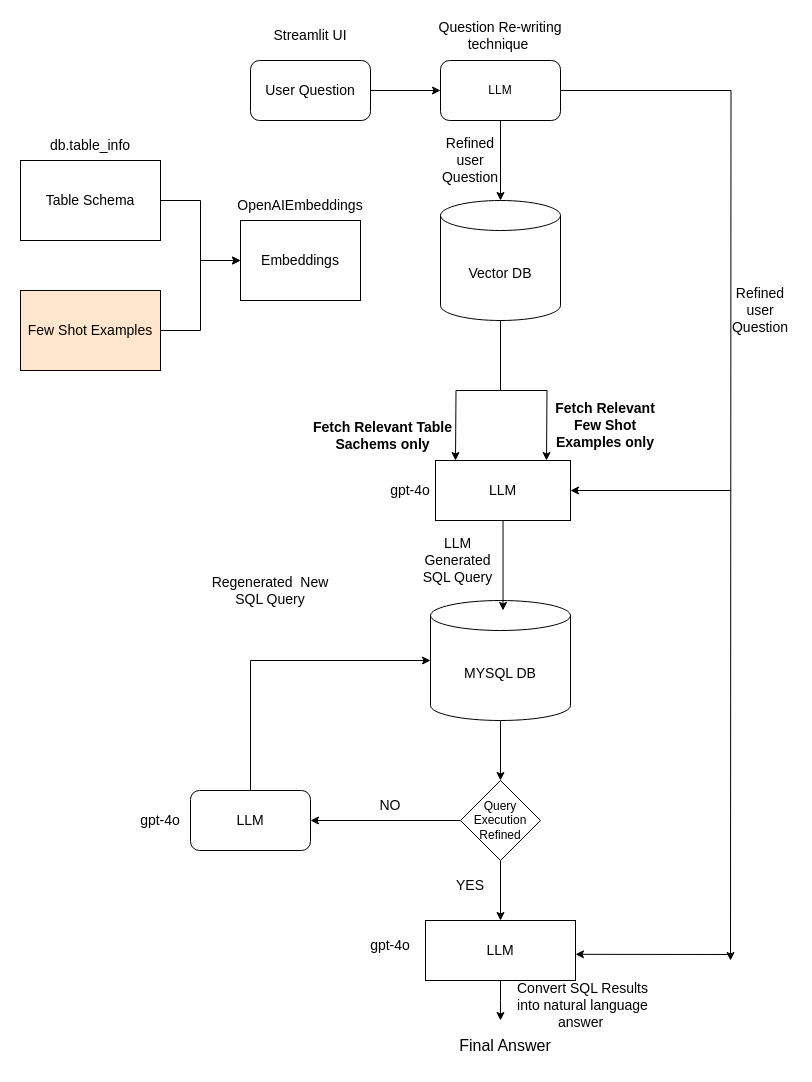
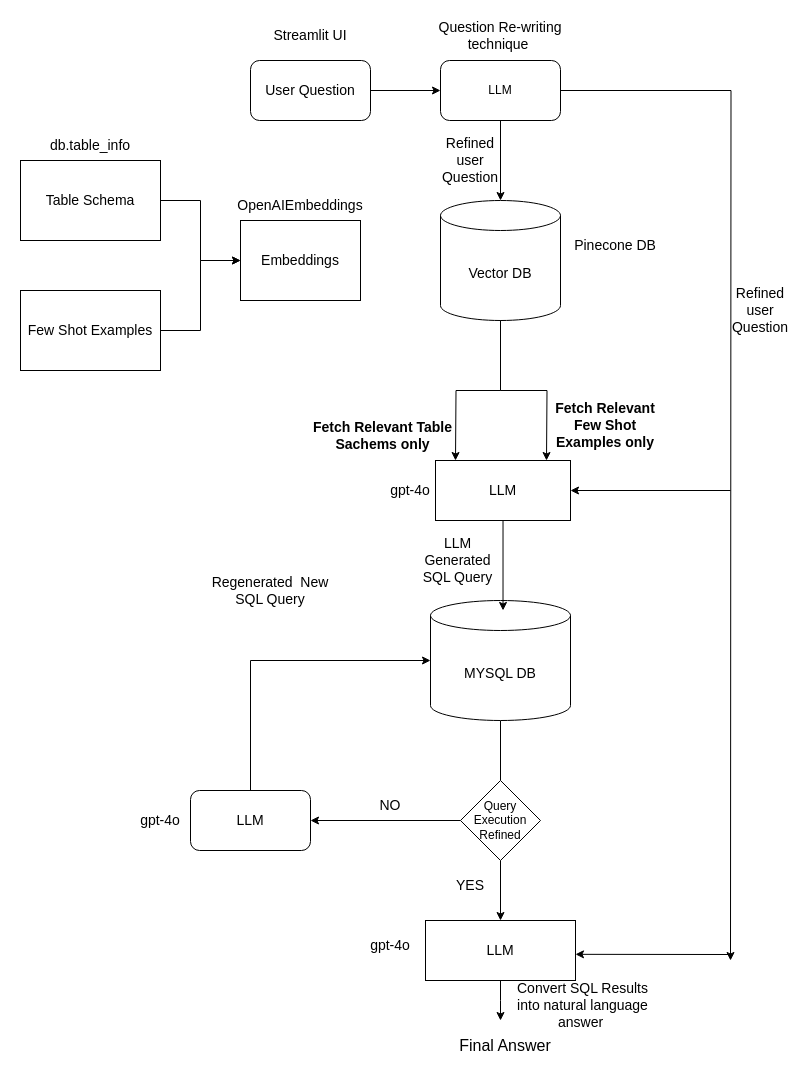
none -> (616, 246)
(91, 331) -> (91, 331)
(501, 772) -> (501, 775)
